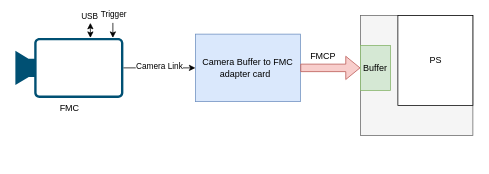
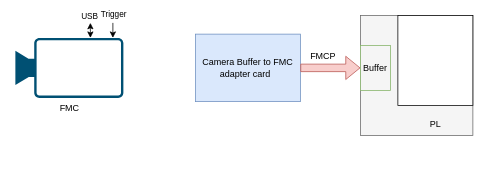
(435, 60) -> none
(163, 68) -> none
(375, 68) -> (375, 68)
none -> (435, 124)
